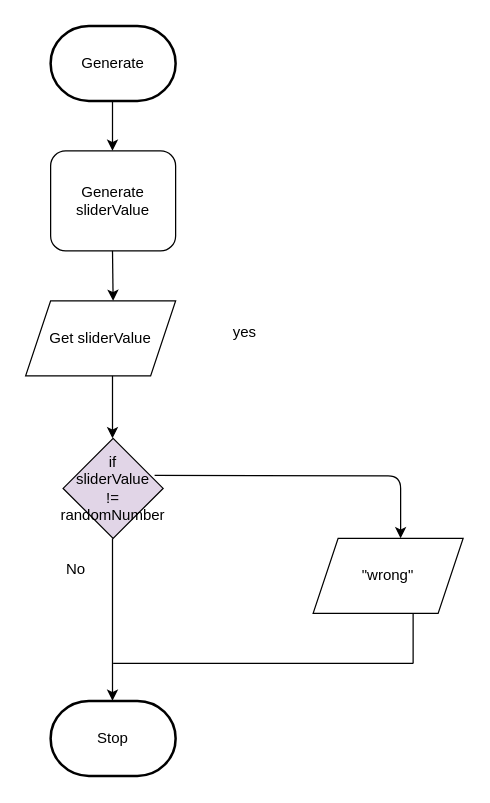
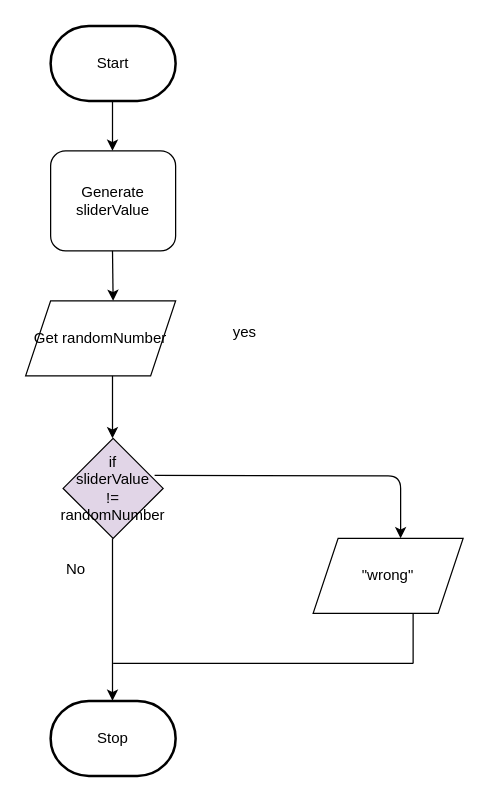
(113, 63) -> (113, 63)
(101, 338) -> (101, 338)
